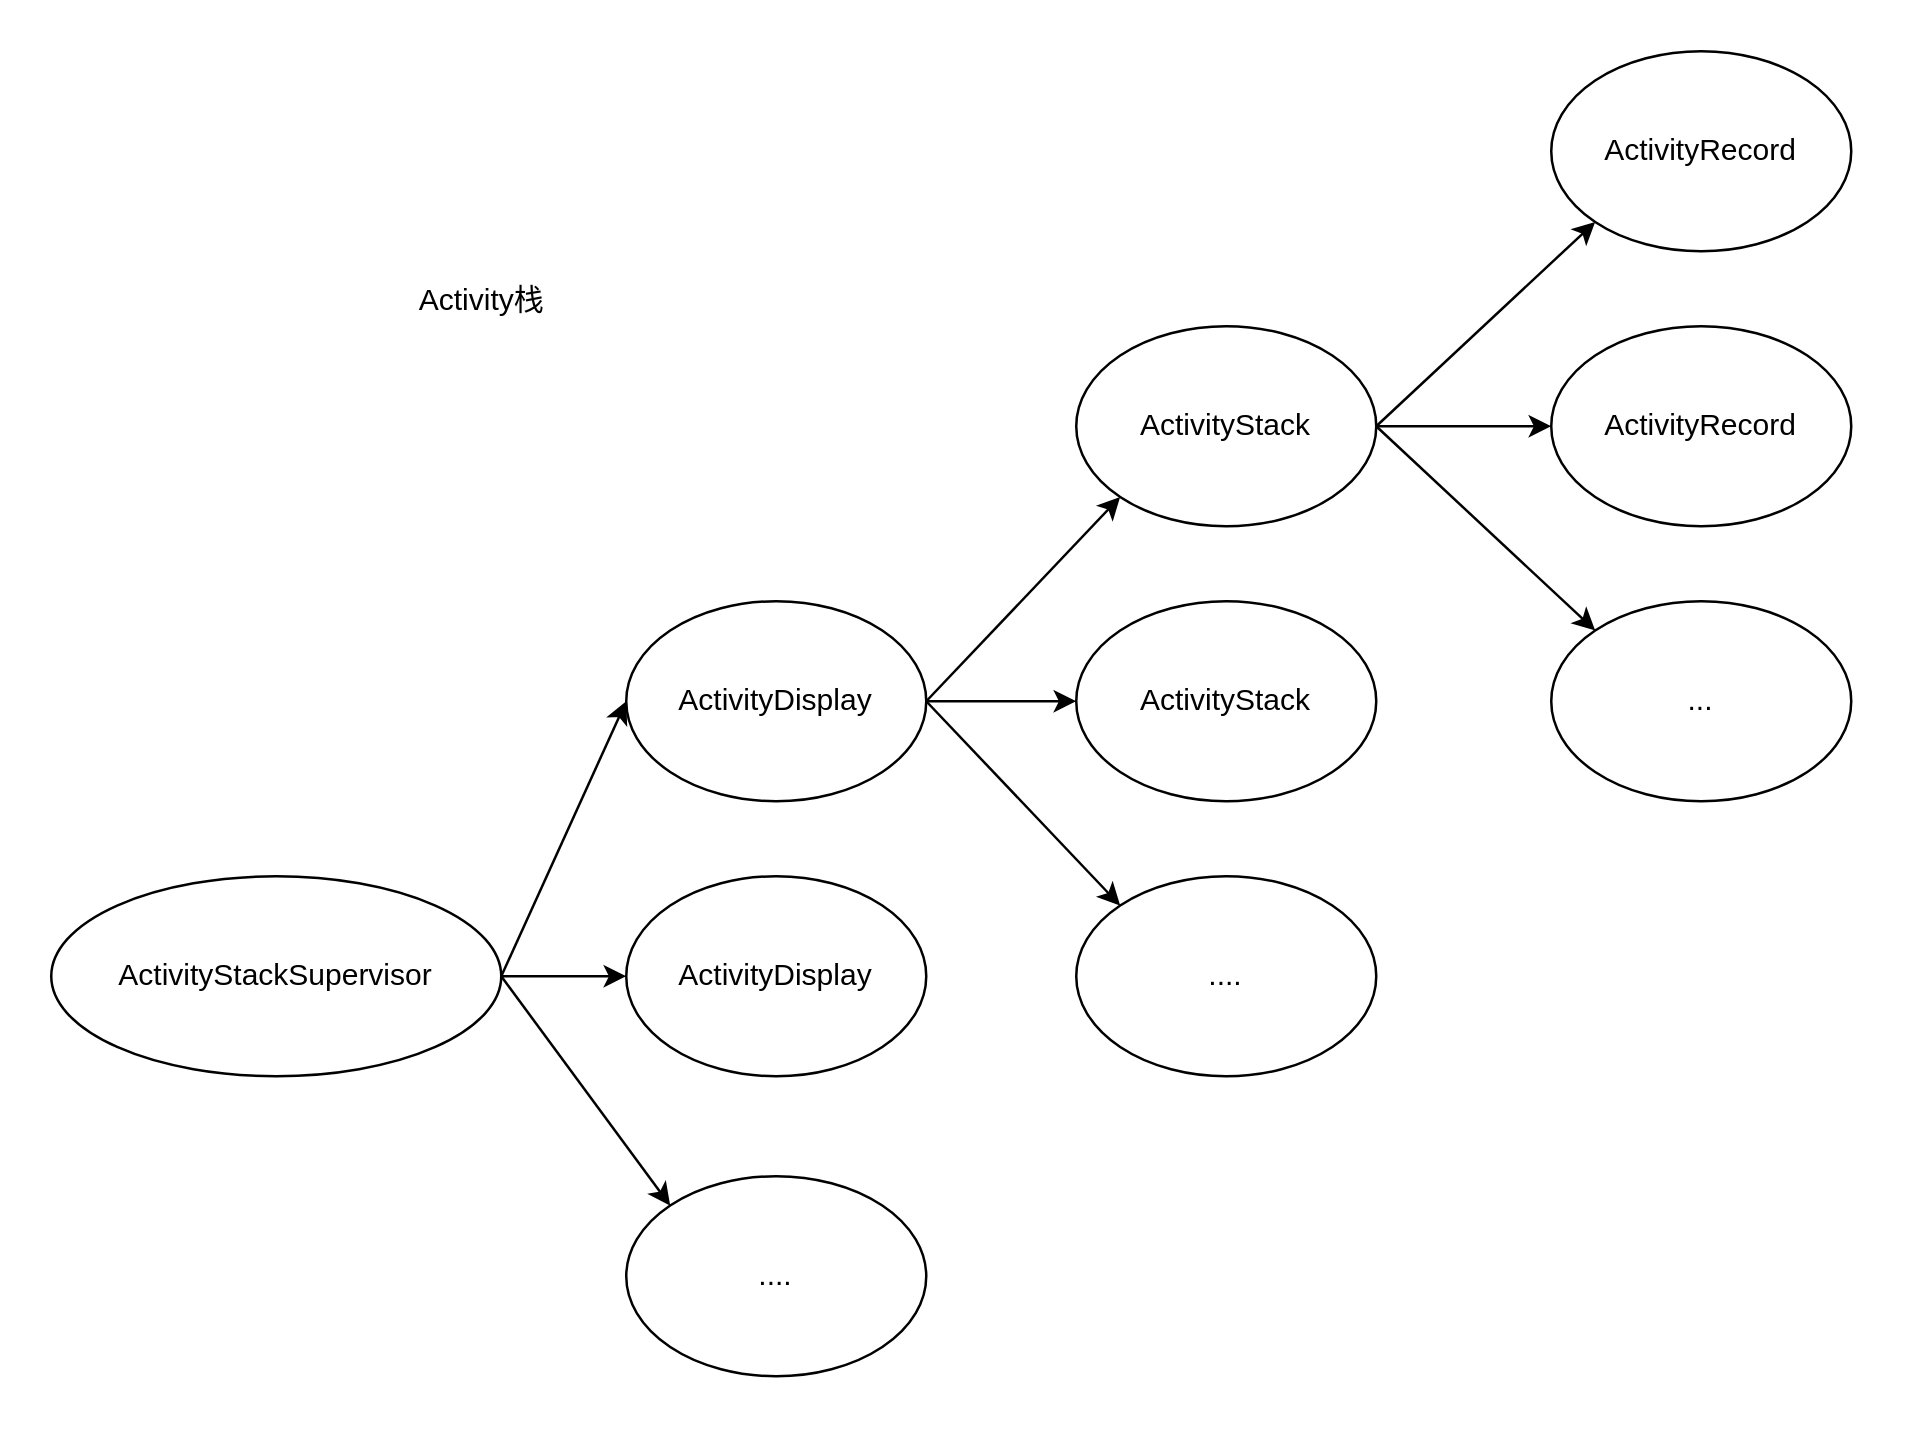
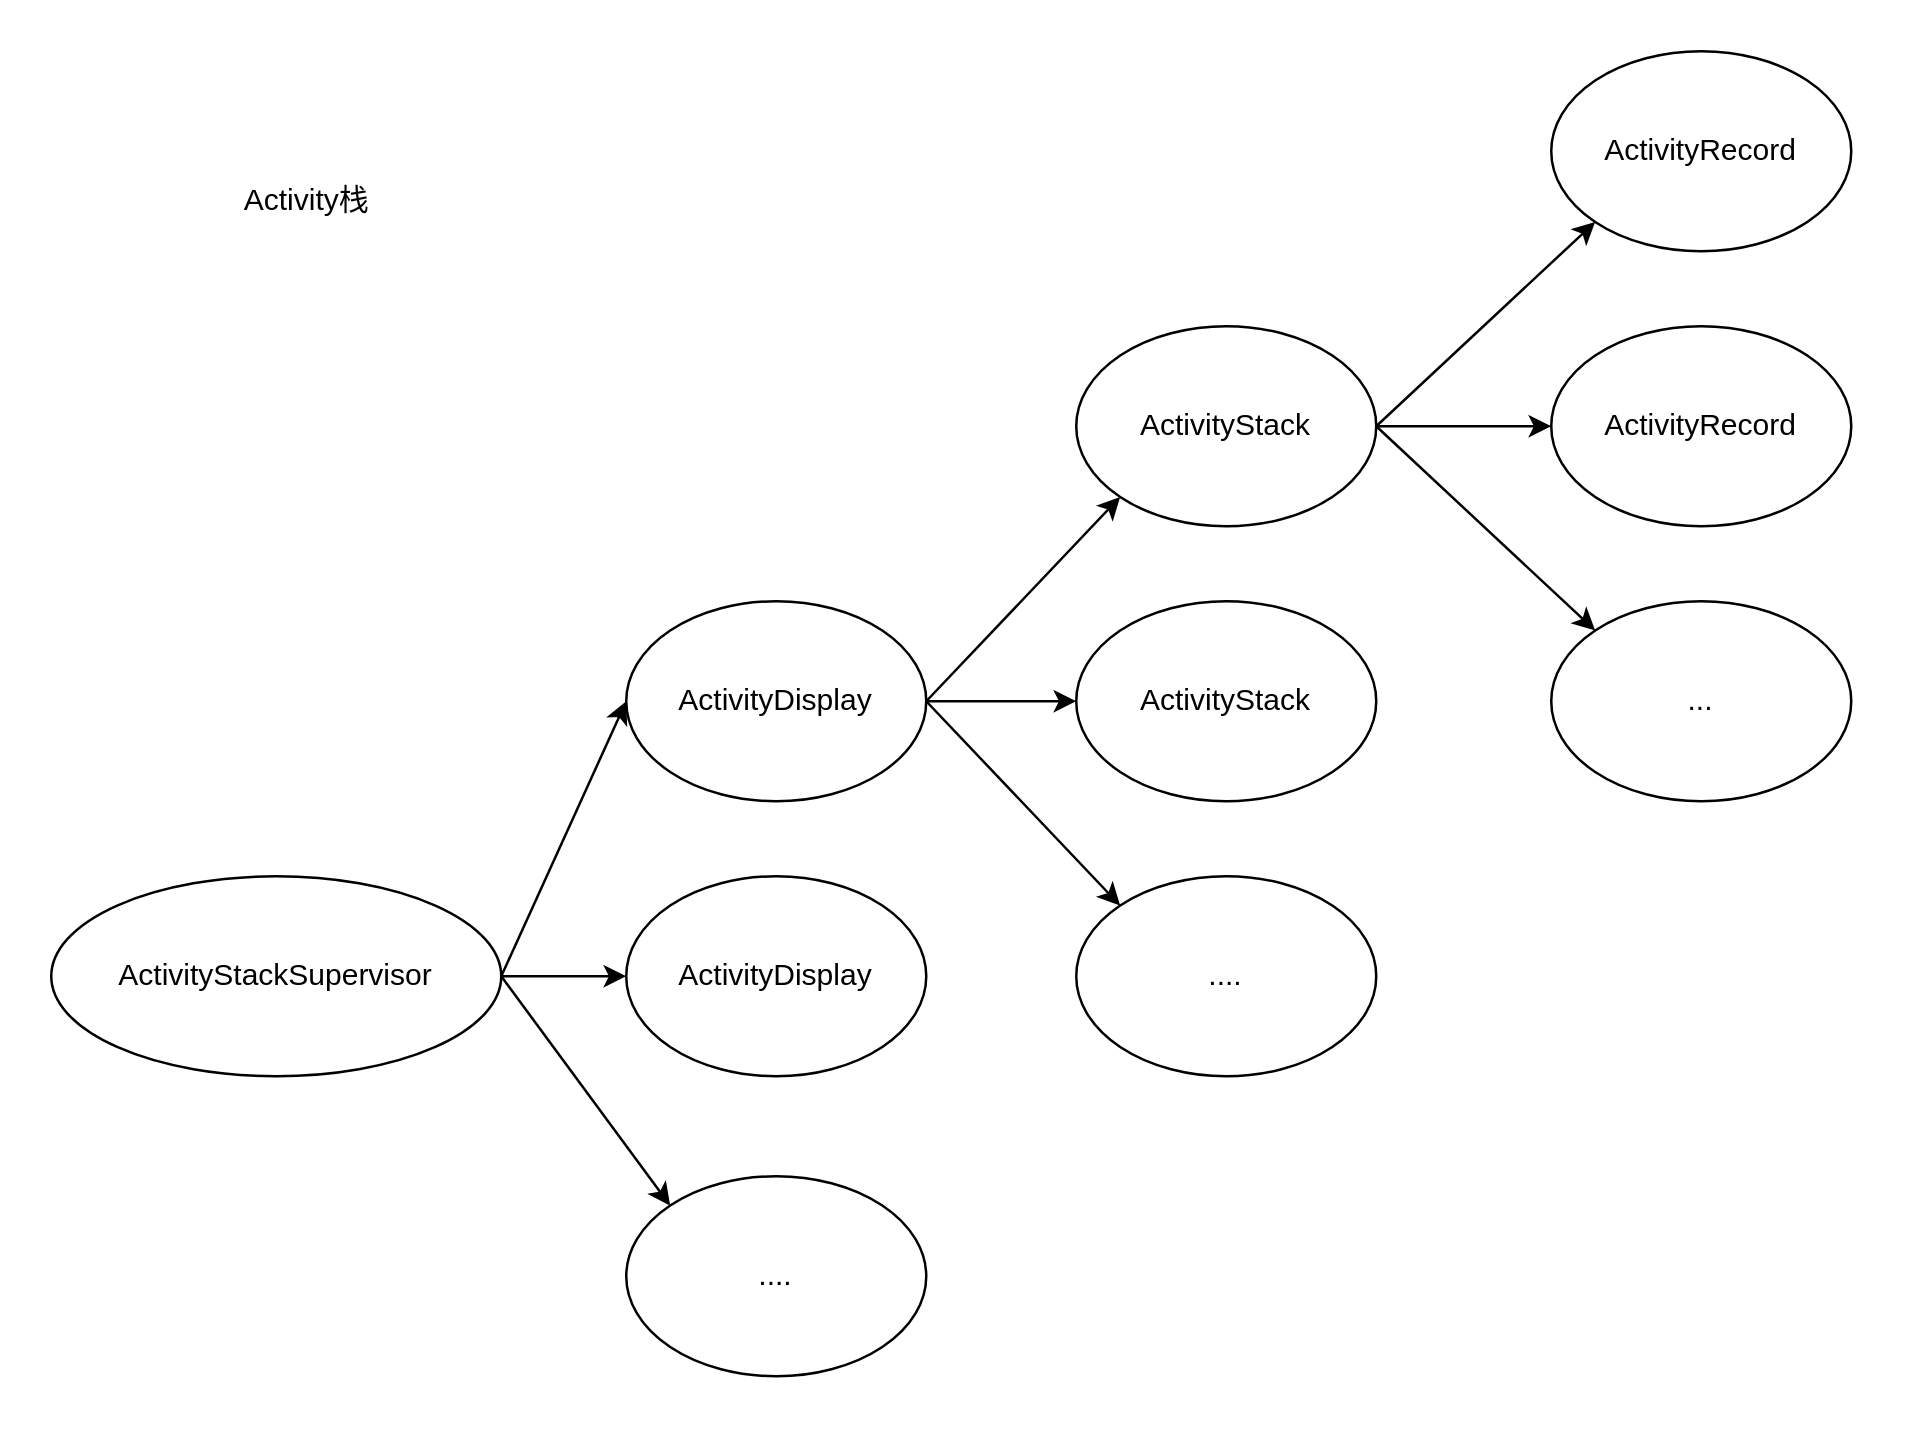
(483, 301) -> (308, 201)
